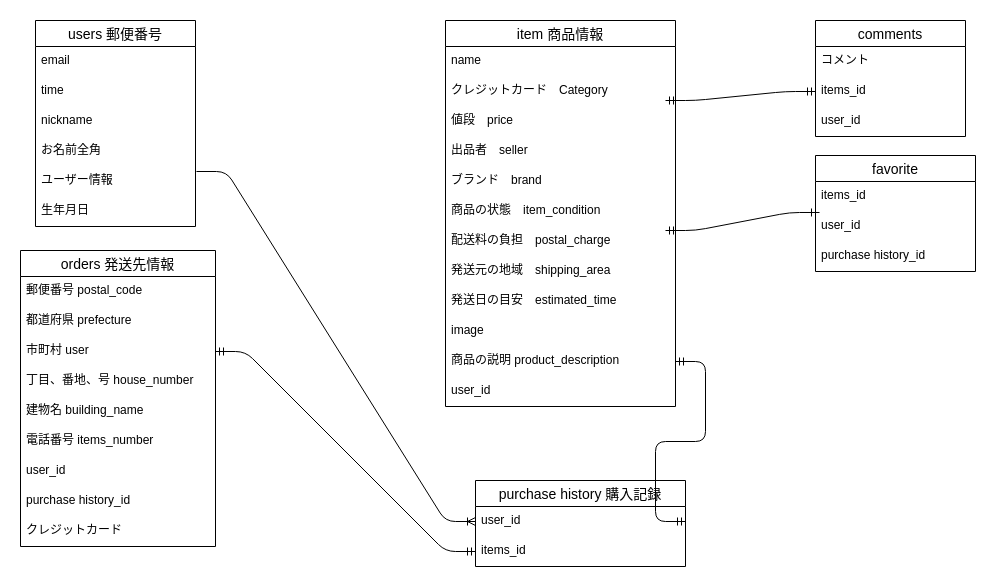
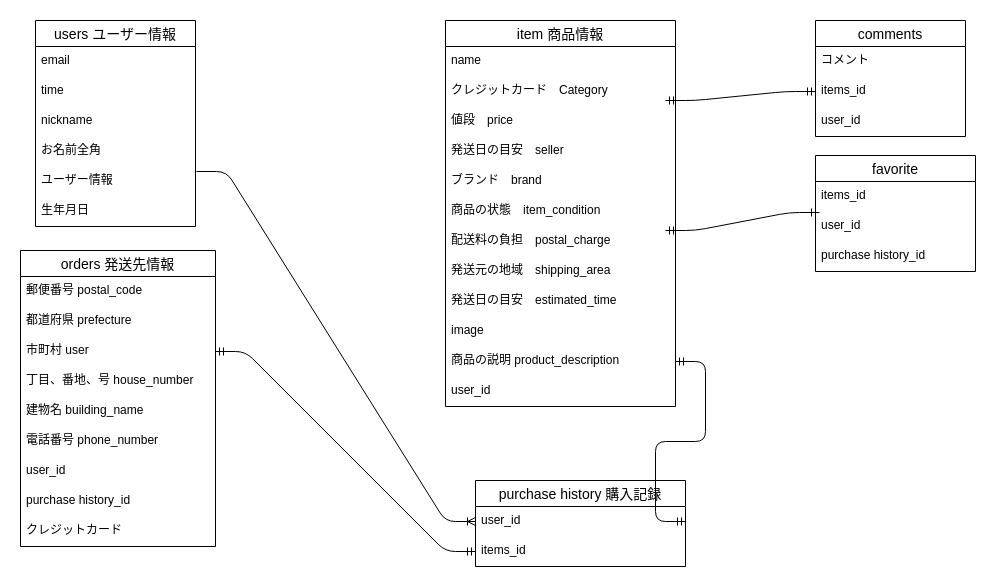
(115, 34) -> (115, 34)
(492, 150) -> (510, 150)
(91, 440) -> (92, 440)
